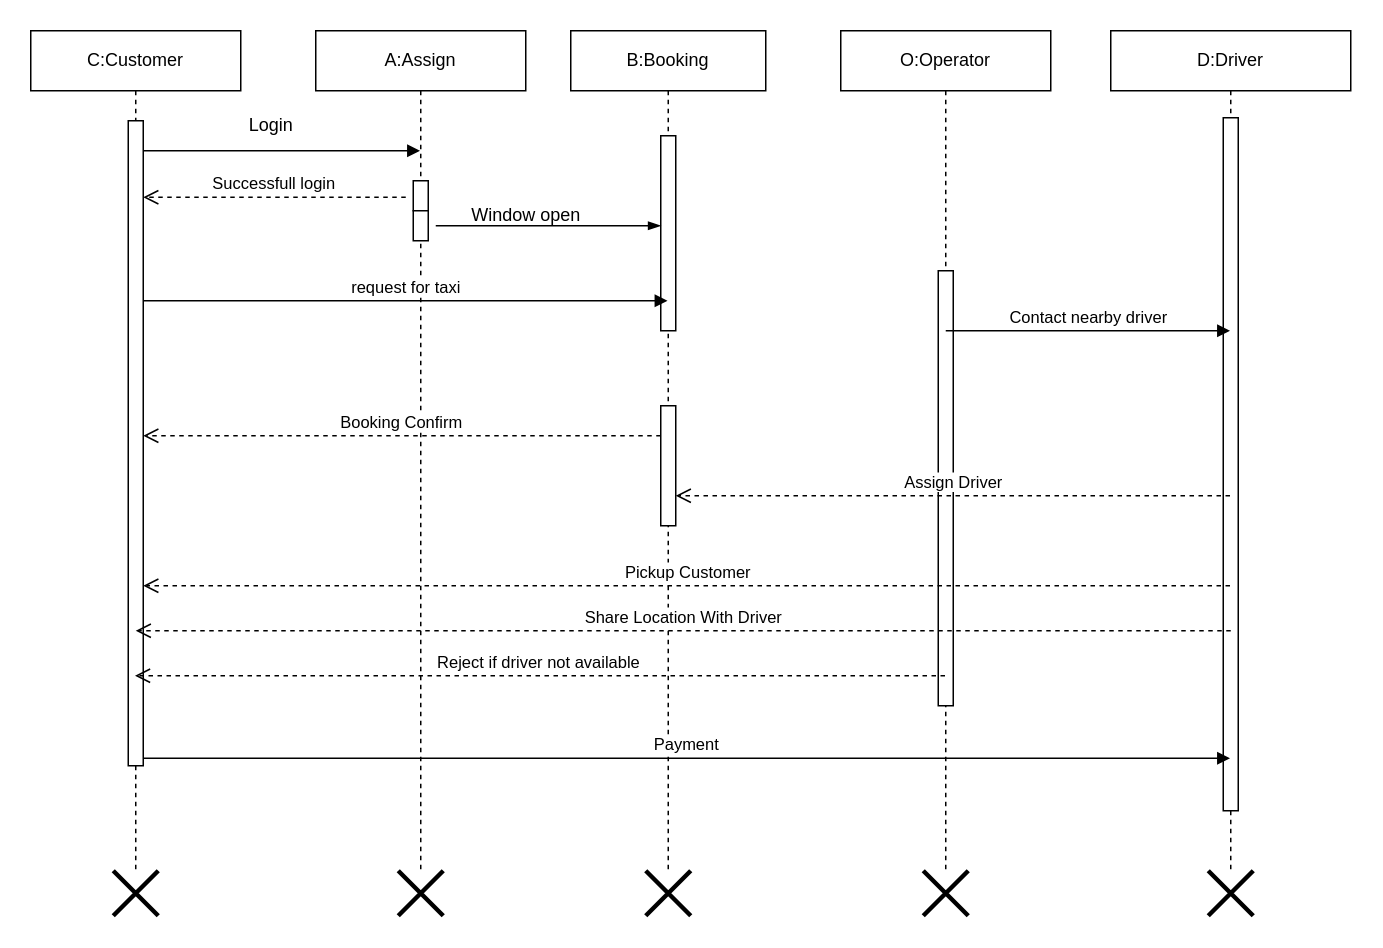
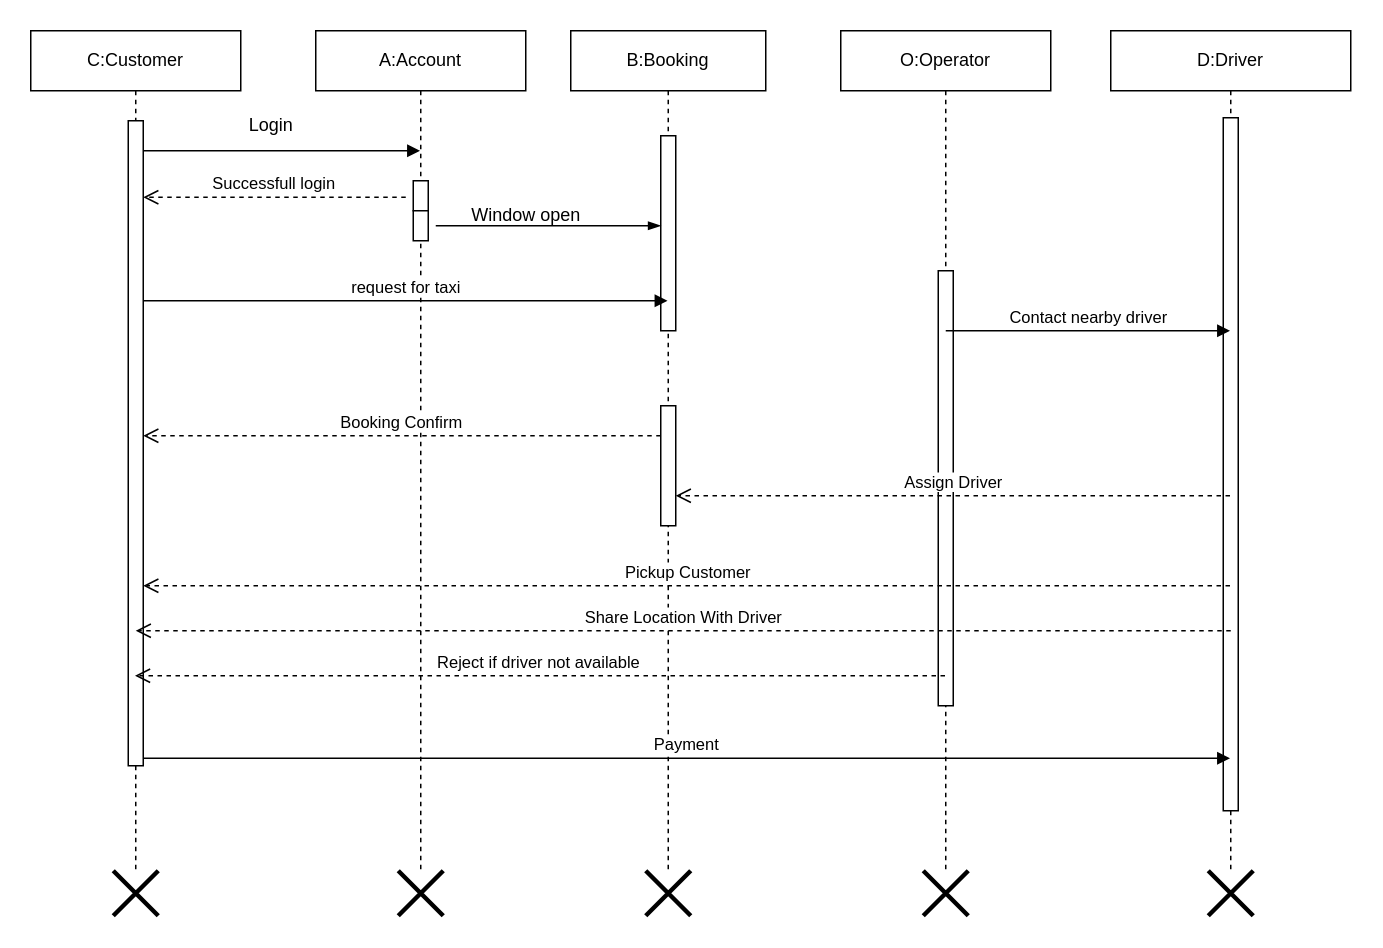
(421, 61) -> (421, 61)
